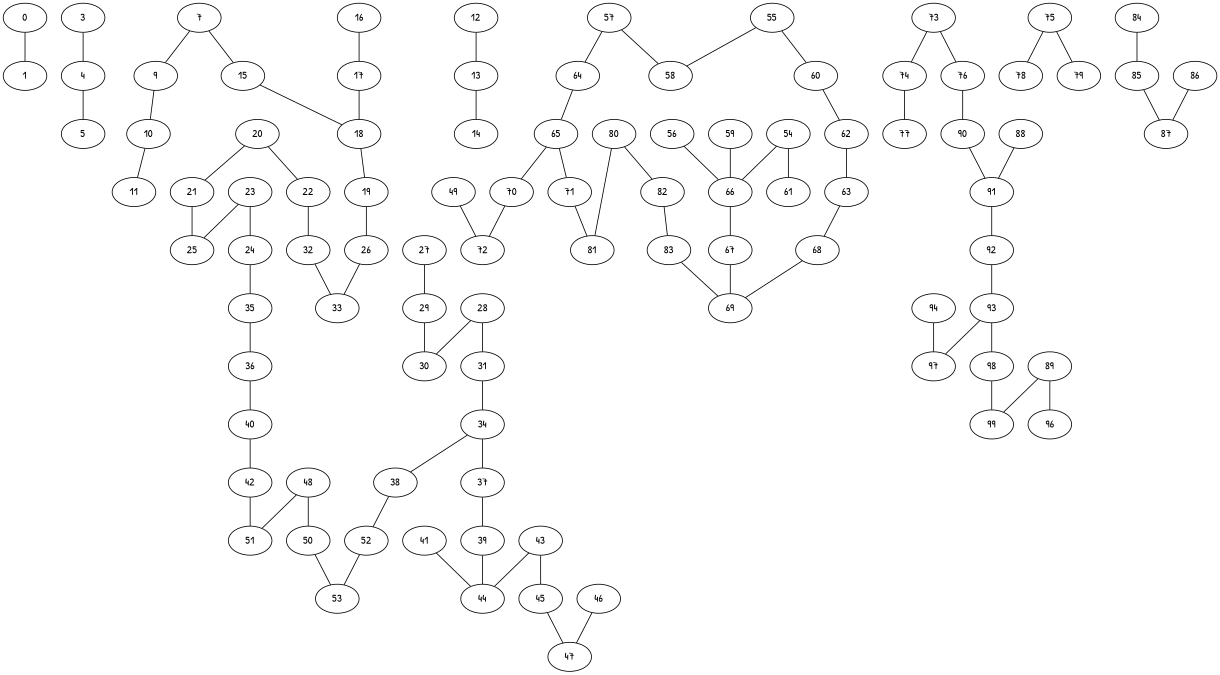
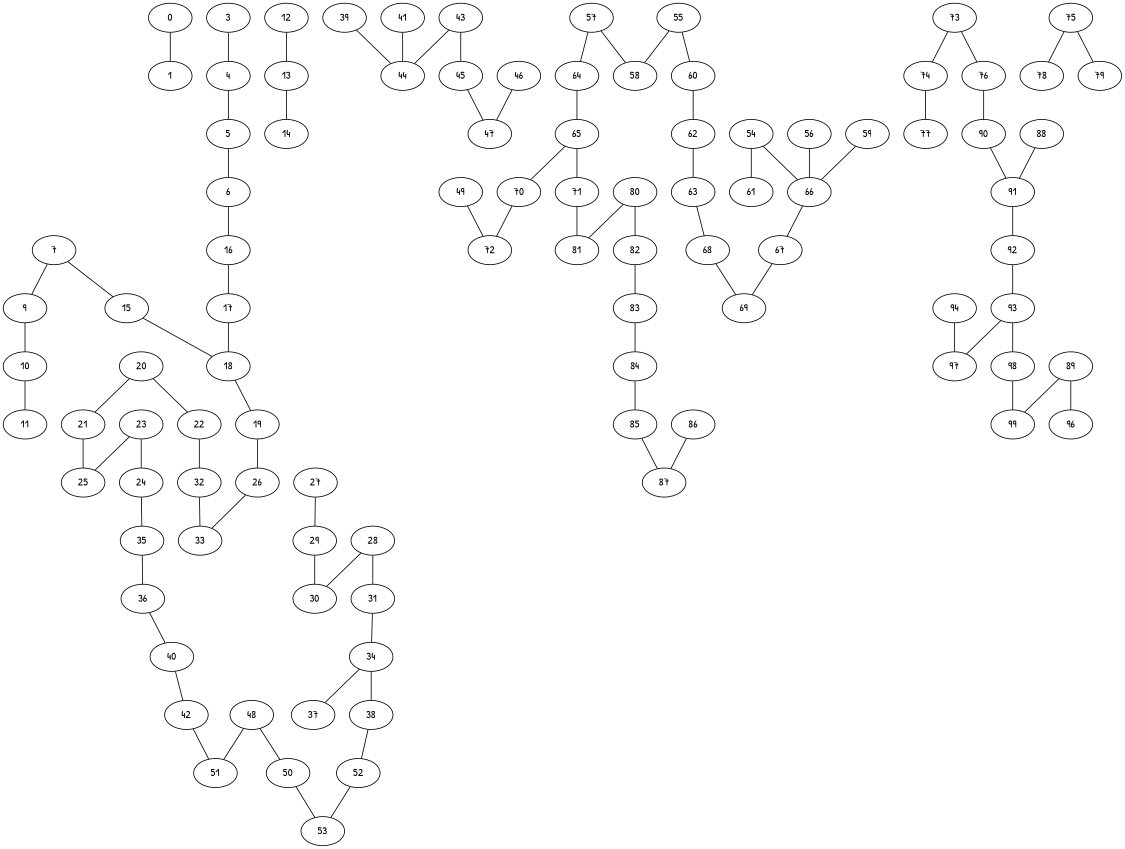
none -> (228, 192)
(700, 279) -> (635, 337)
(483, 512) -> none
